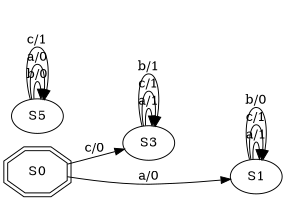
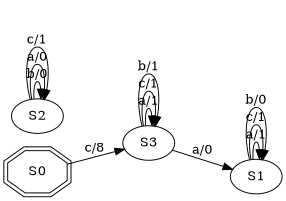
(37, 116) -> (37, 116)
(95, 148) -> (95, 148)
(144, 184) -> (198, 158)
